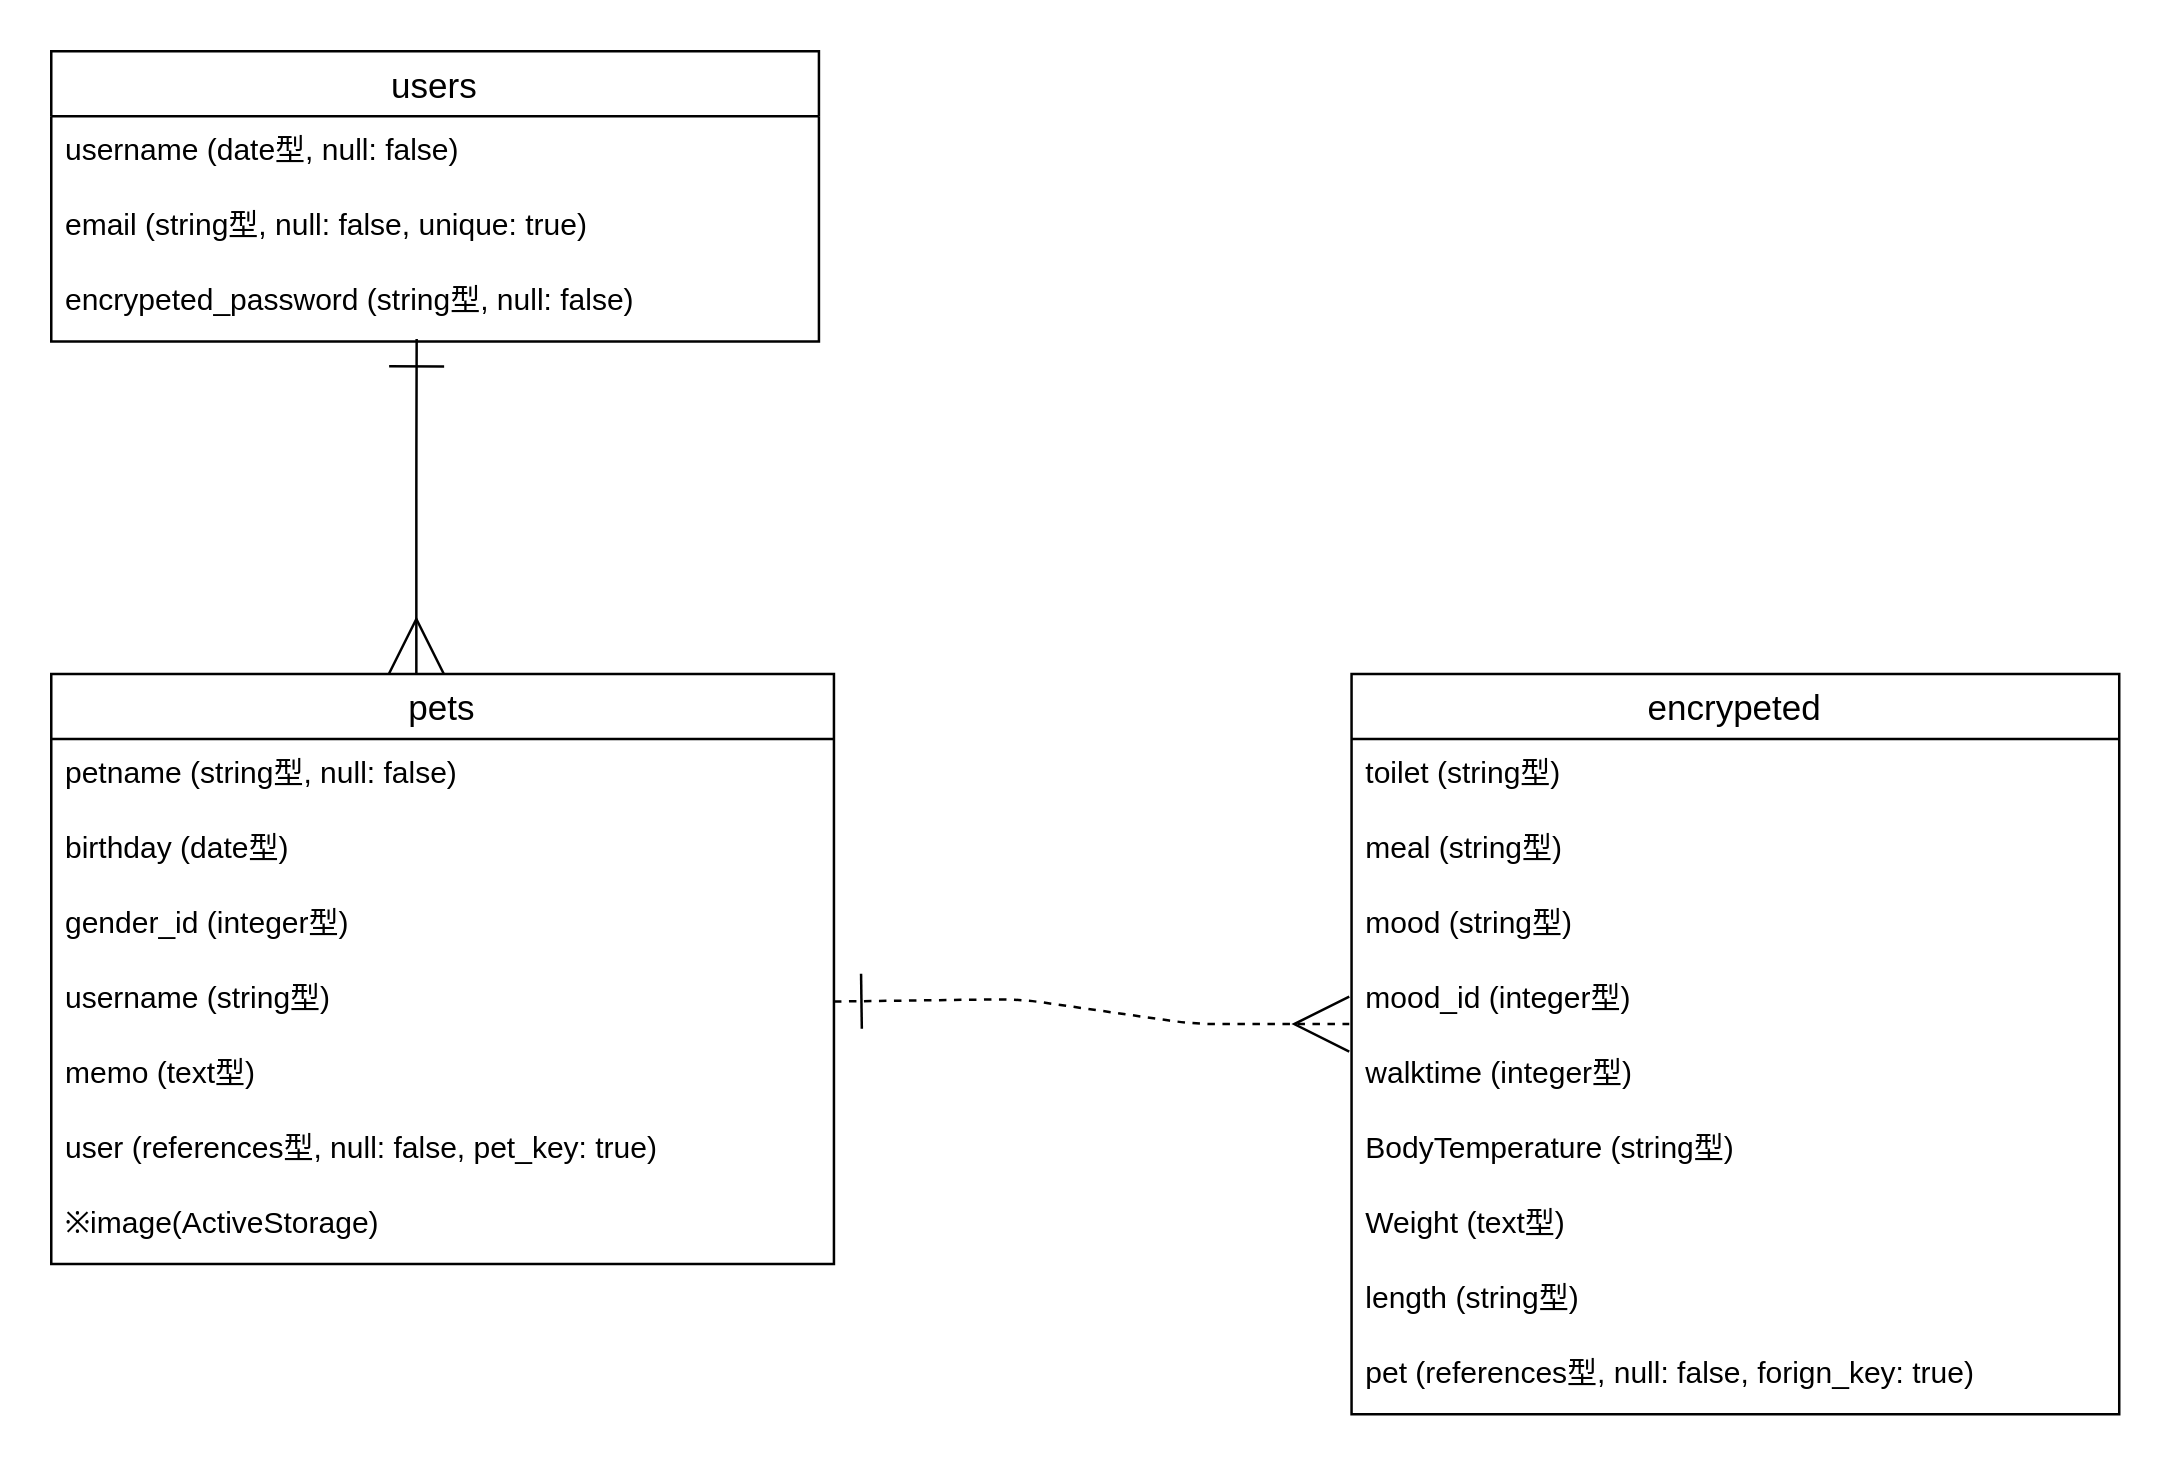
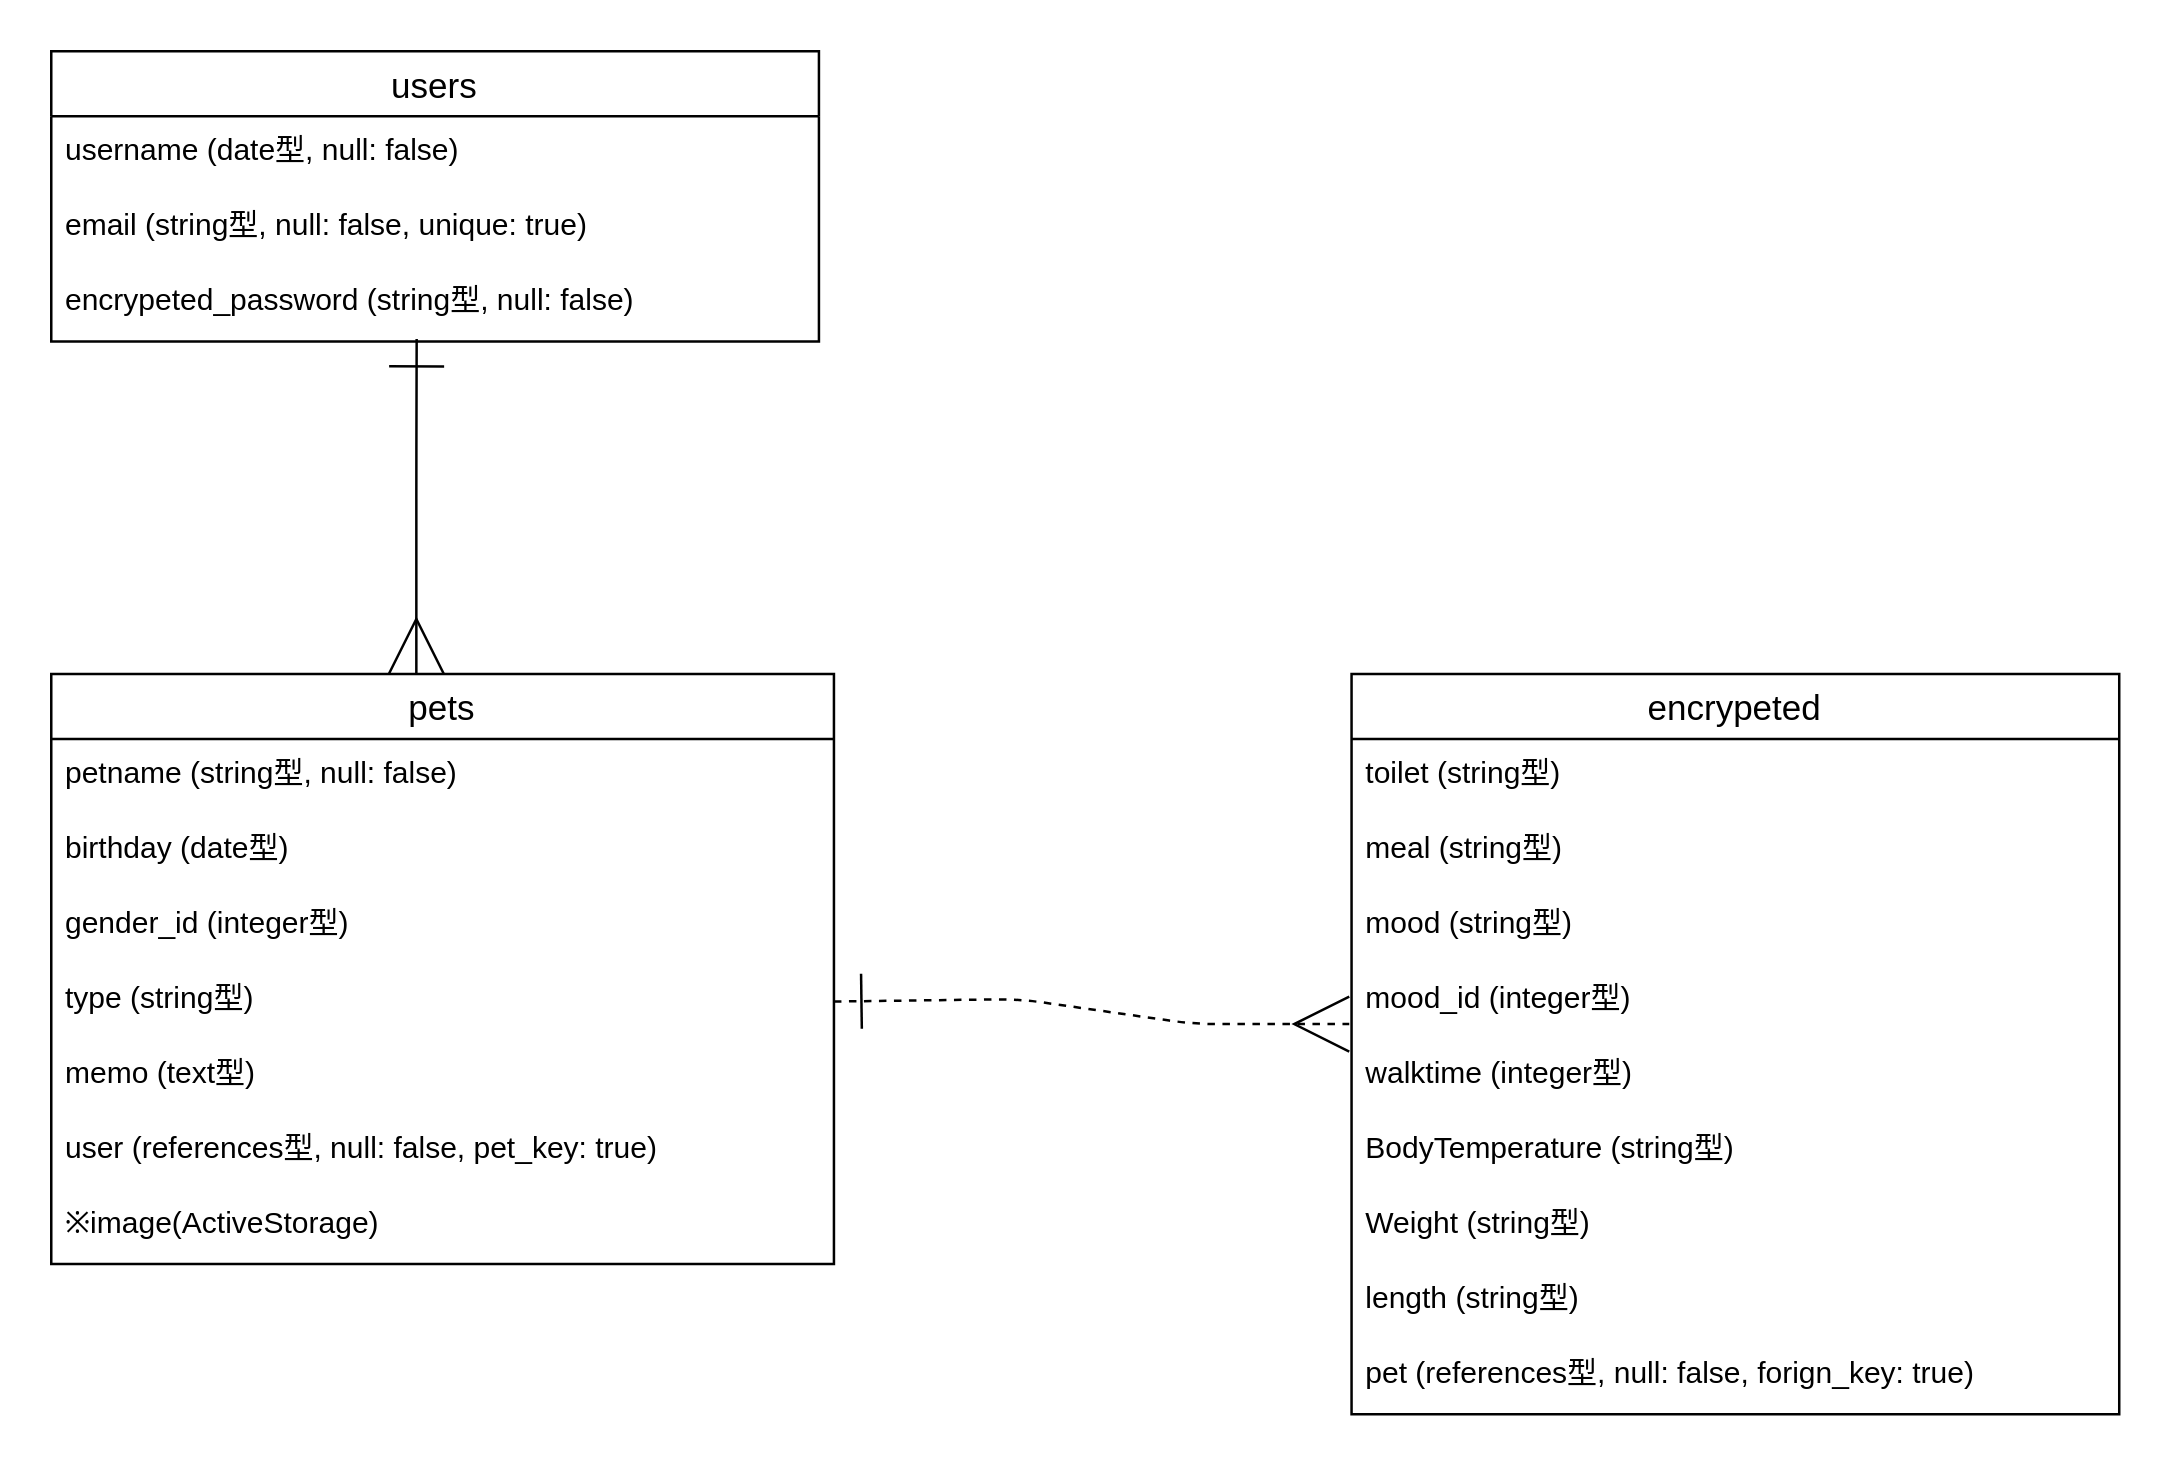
(215, 998) -> (181, 998)
(1481, 1223) -> (1494, 1223)
